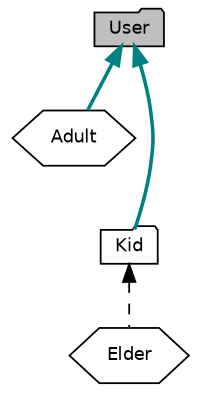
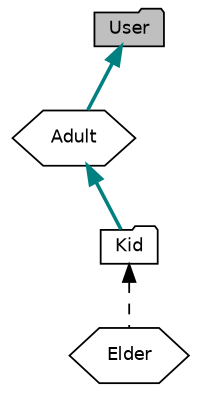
(153, 147) -> (109, 206)
